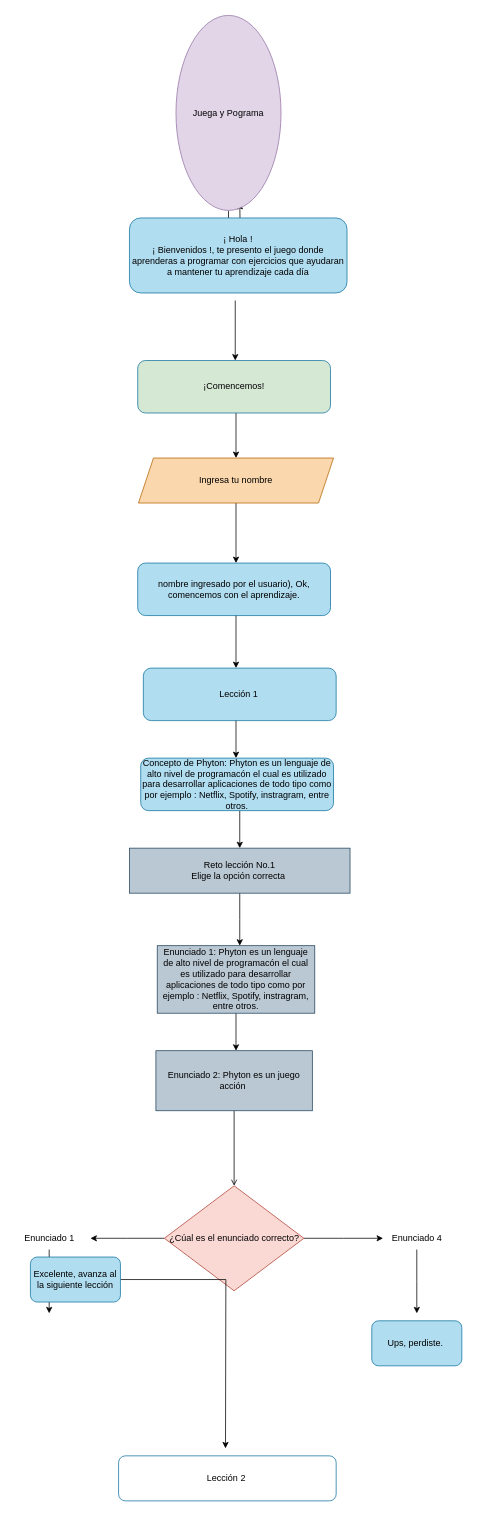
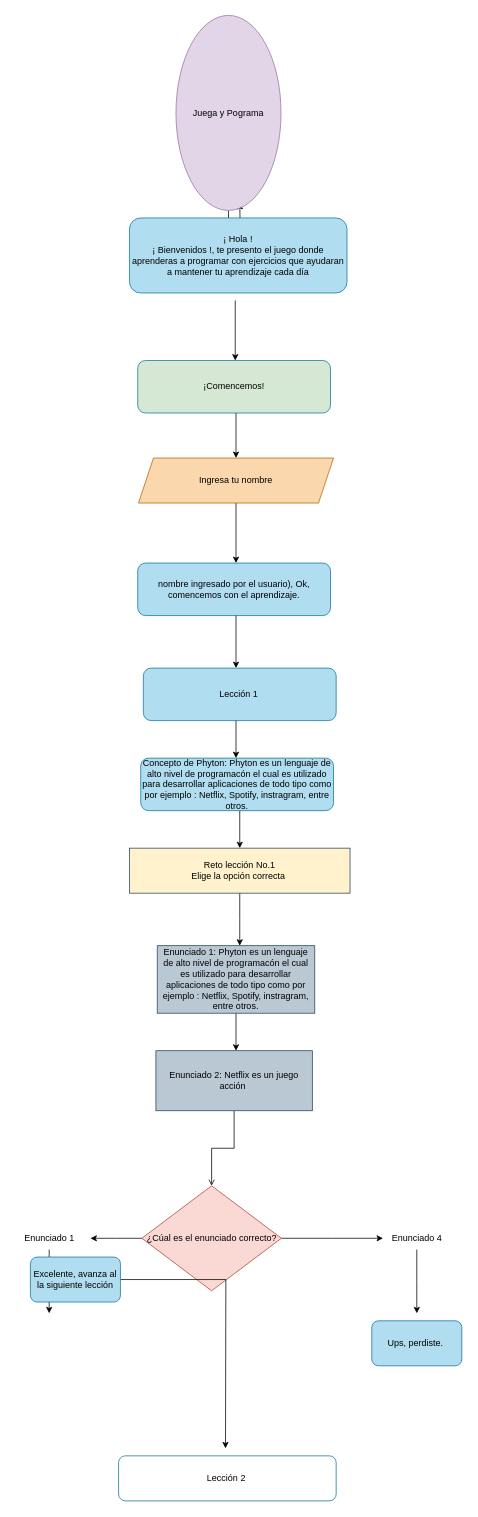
(240, 870) -> (240, 870)
(234, 1080) -> (234, 1080)
(234, 1238) -> (212, 1238)
